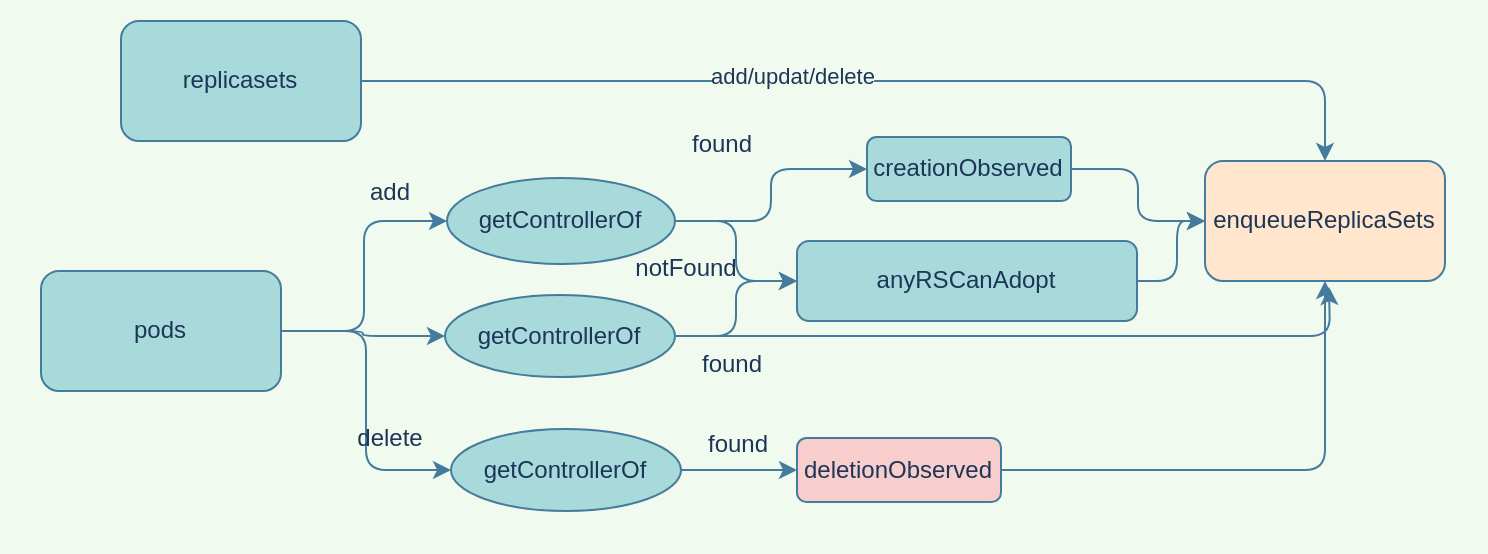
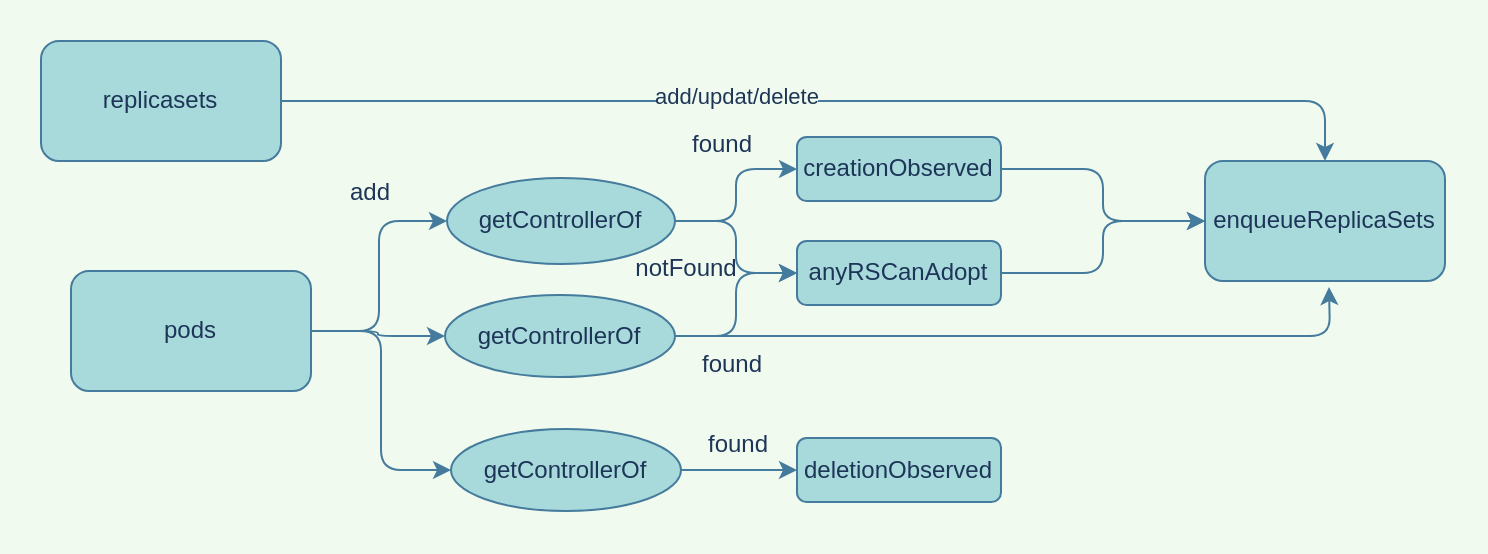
(241, 81) -> (161, 101)
(969, 169) -> (899, 169)
(391, 193) -> (371, 193)
(1325, 221) -> (1325, 221)
(967, 281) -> (899, 273)
(161, 331) -> (191, 331)
(391, 439) -> none
(899, 470) -> (899, 470)
(1224, 470) -> none
